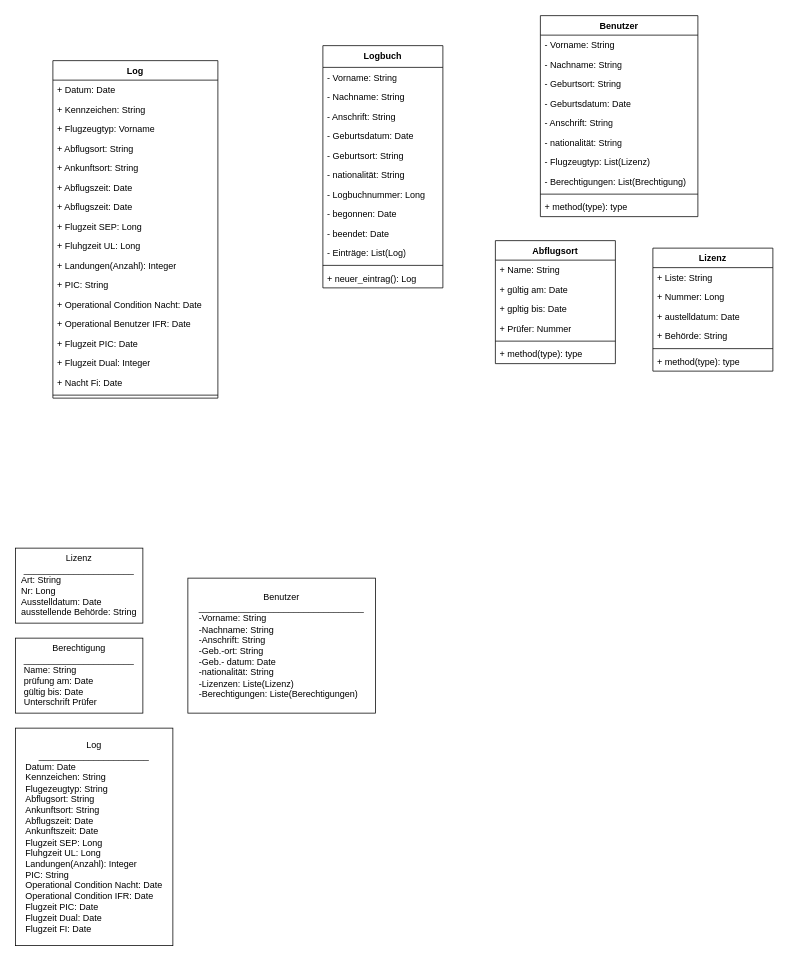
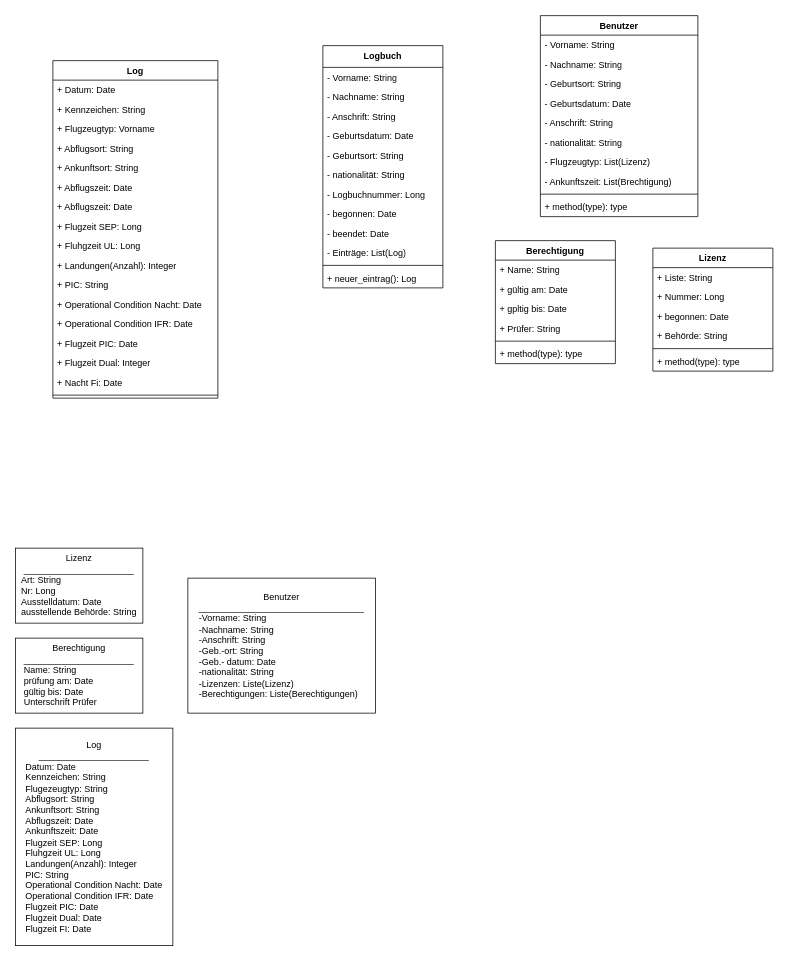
(620, 187) -> (620, 187)
(555, 251) -> (555, 251)
(702, 317) -> (694, 317)
(130, 325) -> (130, 325)
(537, 329) -> (536, 329)
